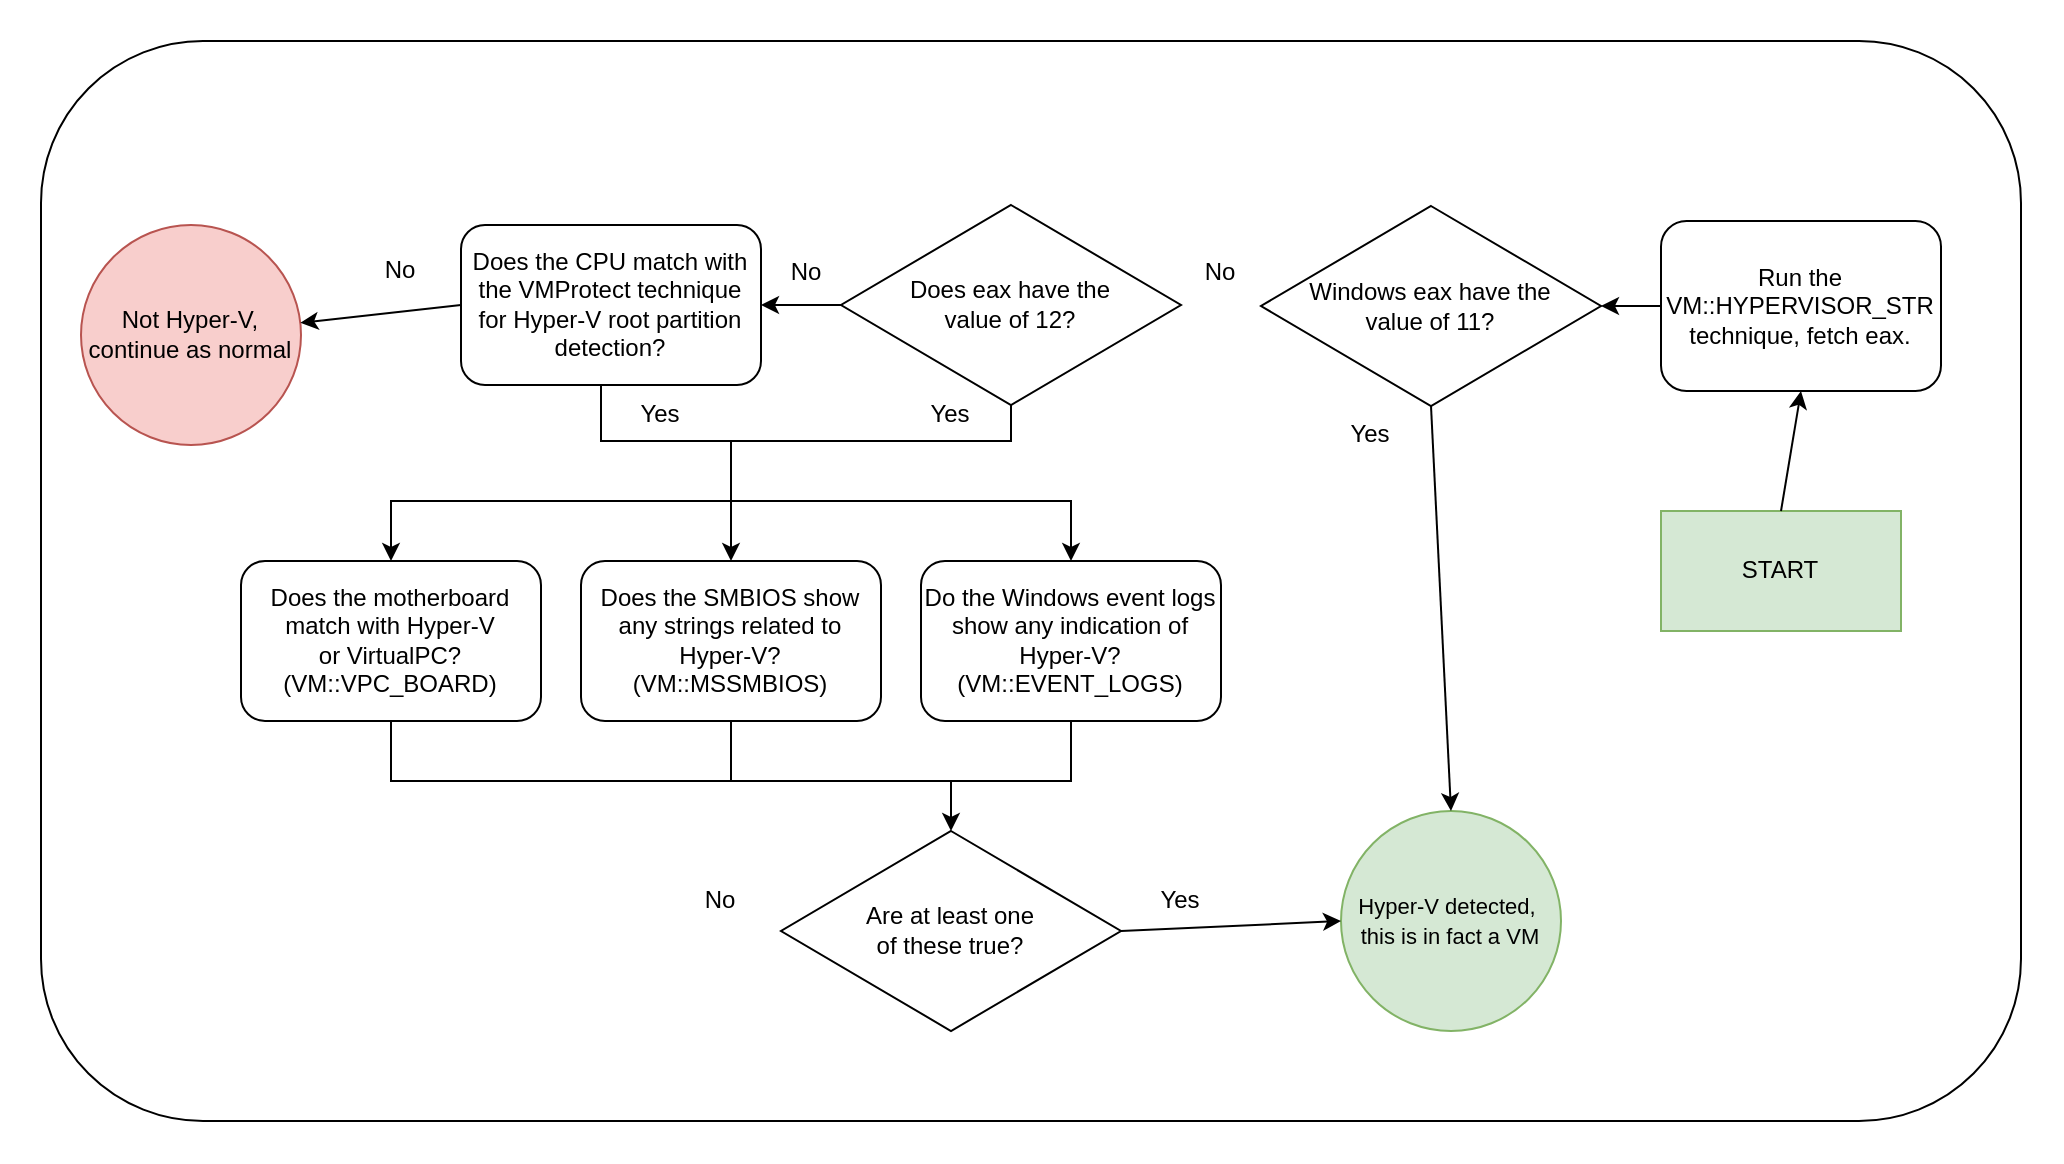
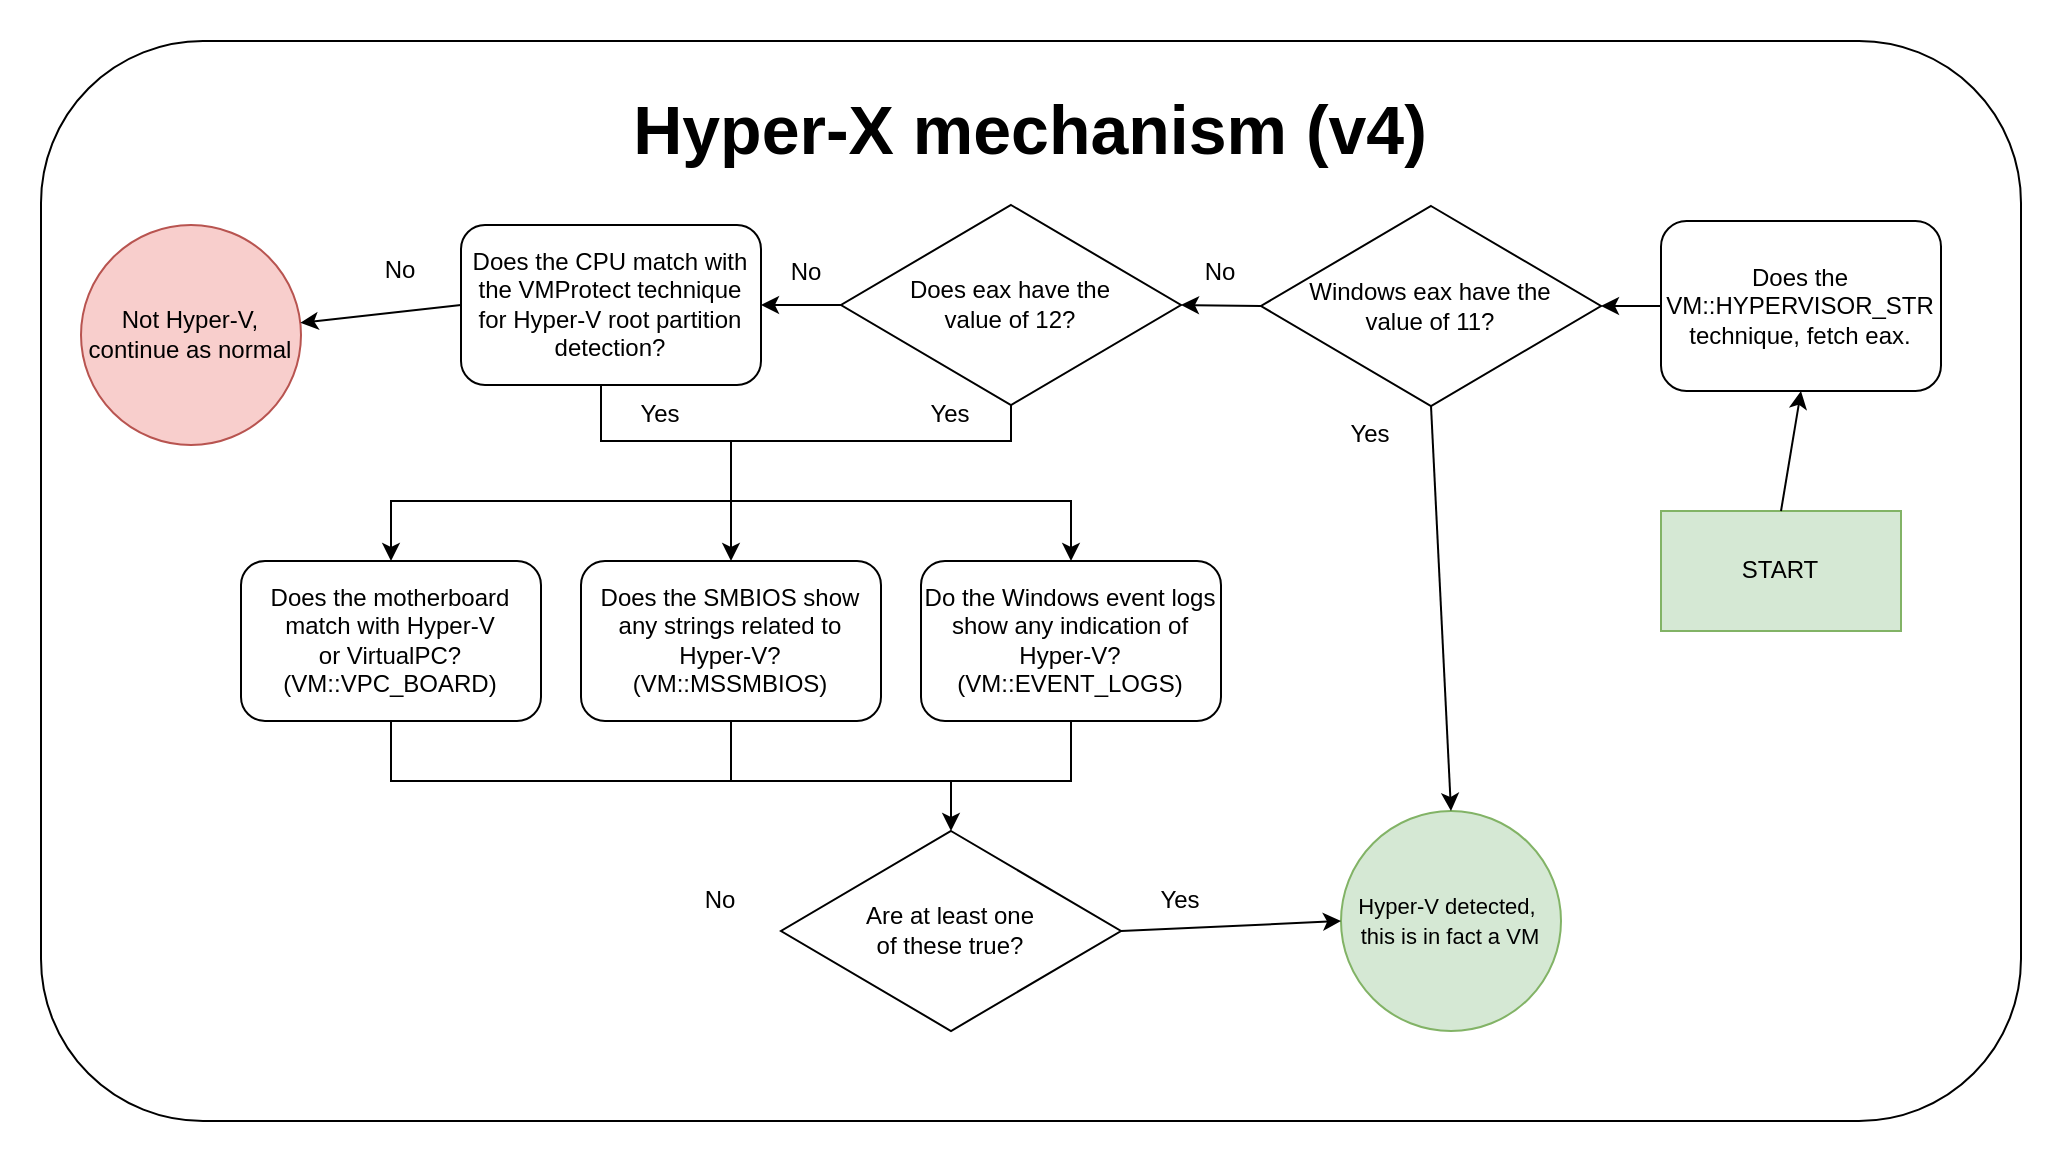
none -> (1031, 131)
none -> (1228, 306)
(1801, 307) -> (1801, 307)
